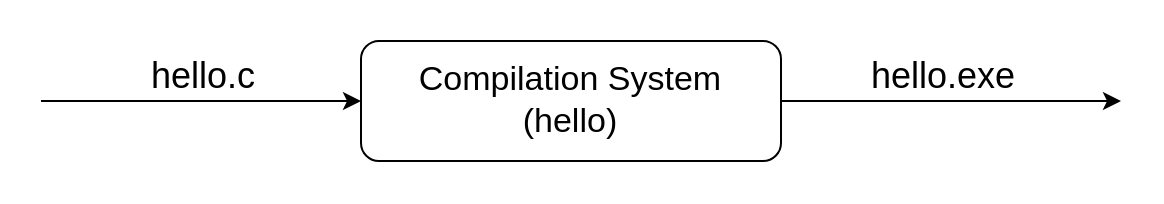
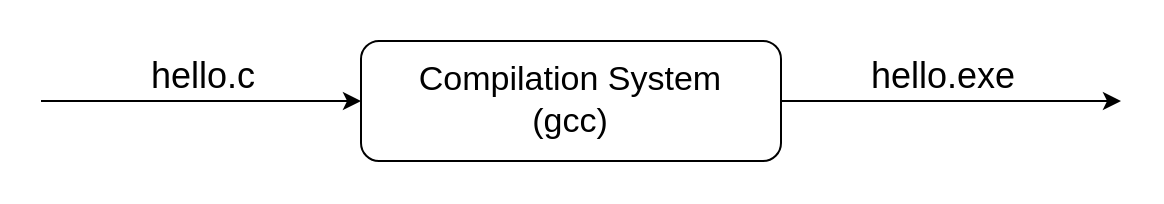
(571, 101) -> (571, 101)
